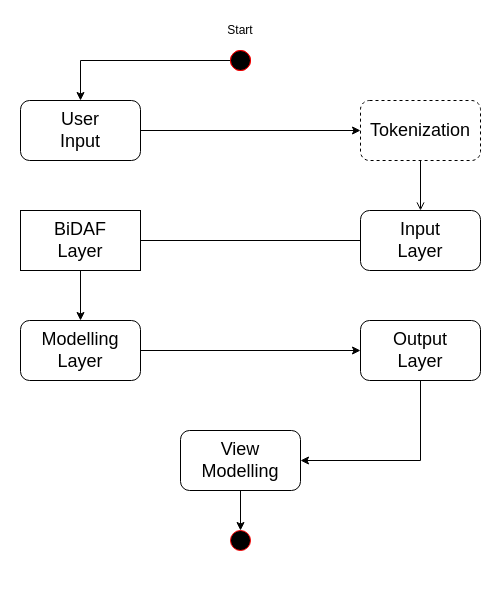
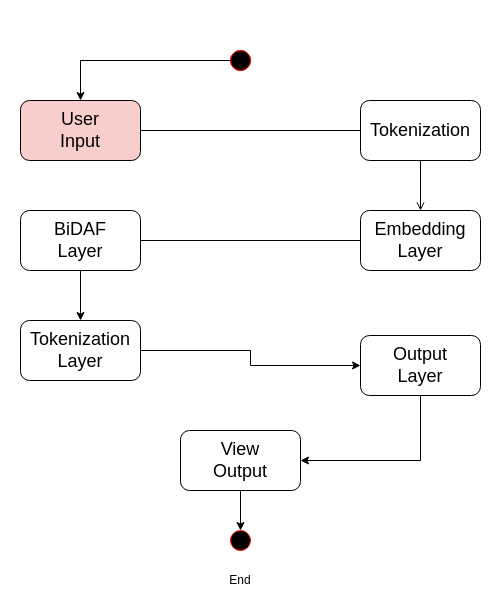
(241, 31) -> none
(81, 131) -> (81, 131)
(352, 131) -> (356, 131)
(421, 131) -> (421, 131)
(81, 241) -> (81, 241)
(421, 241) -> (421, 241)
(81, 351) -> (81, 351)
(421, 351) -> (421, 366)
(241, 461) -> (241, 461)
none -> (241, 581)
